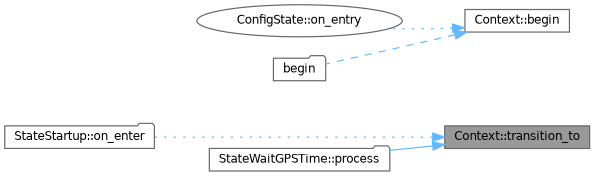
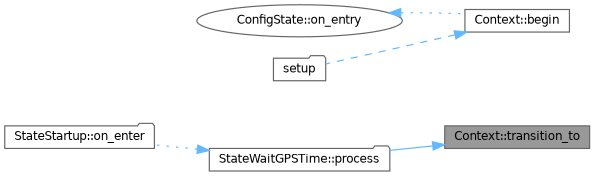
(421, 29) -> (433, 13)
(300, 69) -> (300, 69)
(294, 137) -> (176, 147)
